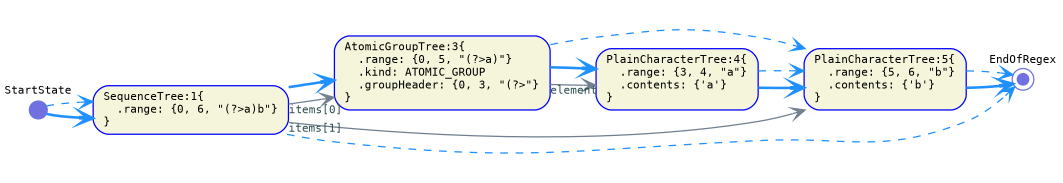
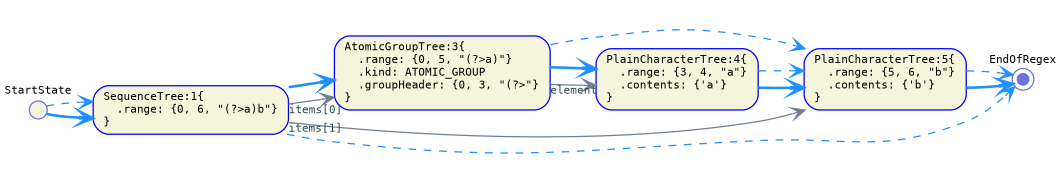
(38, 110) -> (38, 110)
